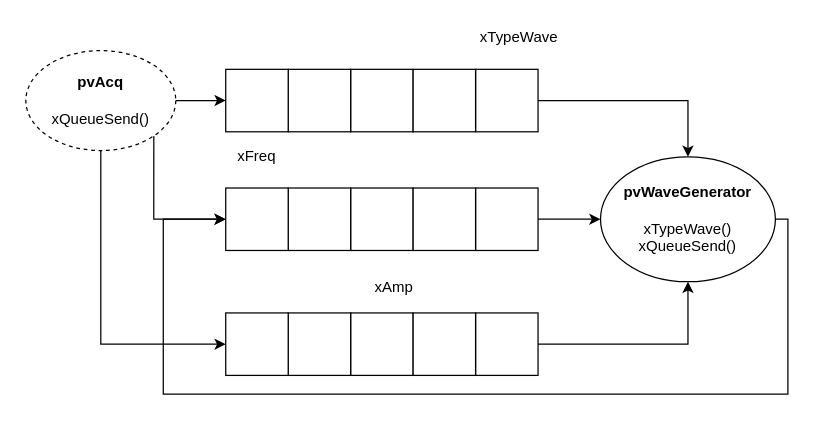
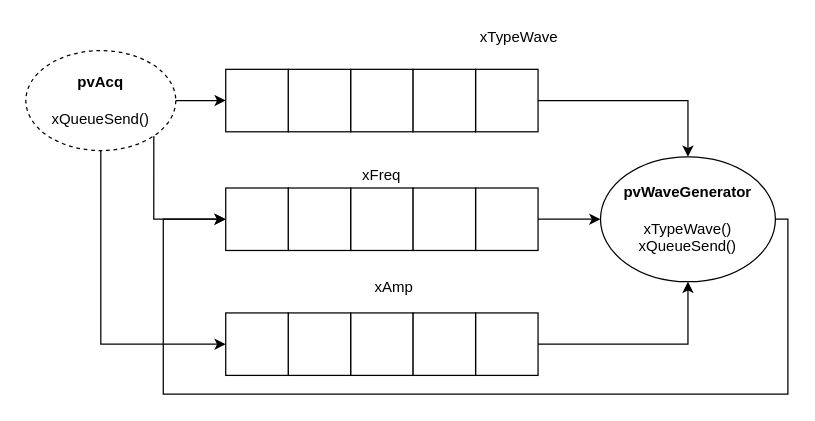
(257, 157) -> (382, 176)
